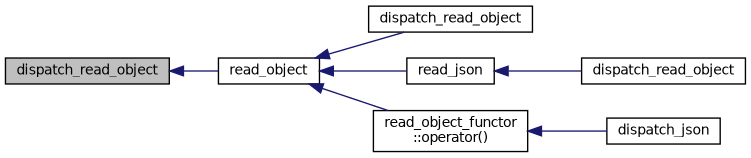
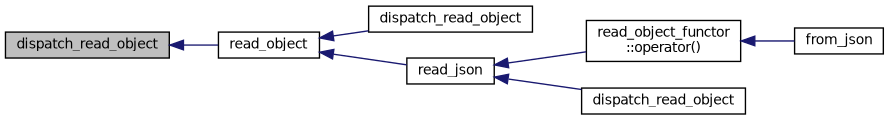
(355, 99) -> (547, 57)
(664, 131) -> (839, 41)
